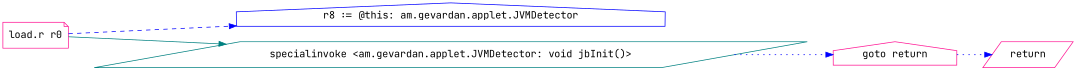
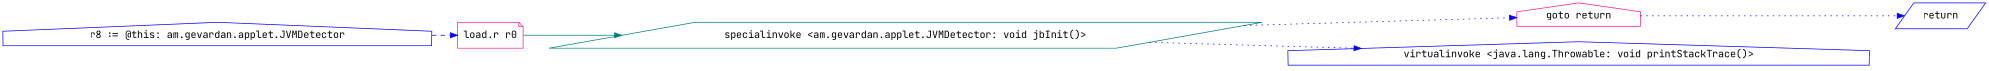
(149, 30) -> (441, 35)
(1028, 55) -> (1940, 16)
none -> (1579, 55)
